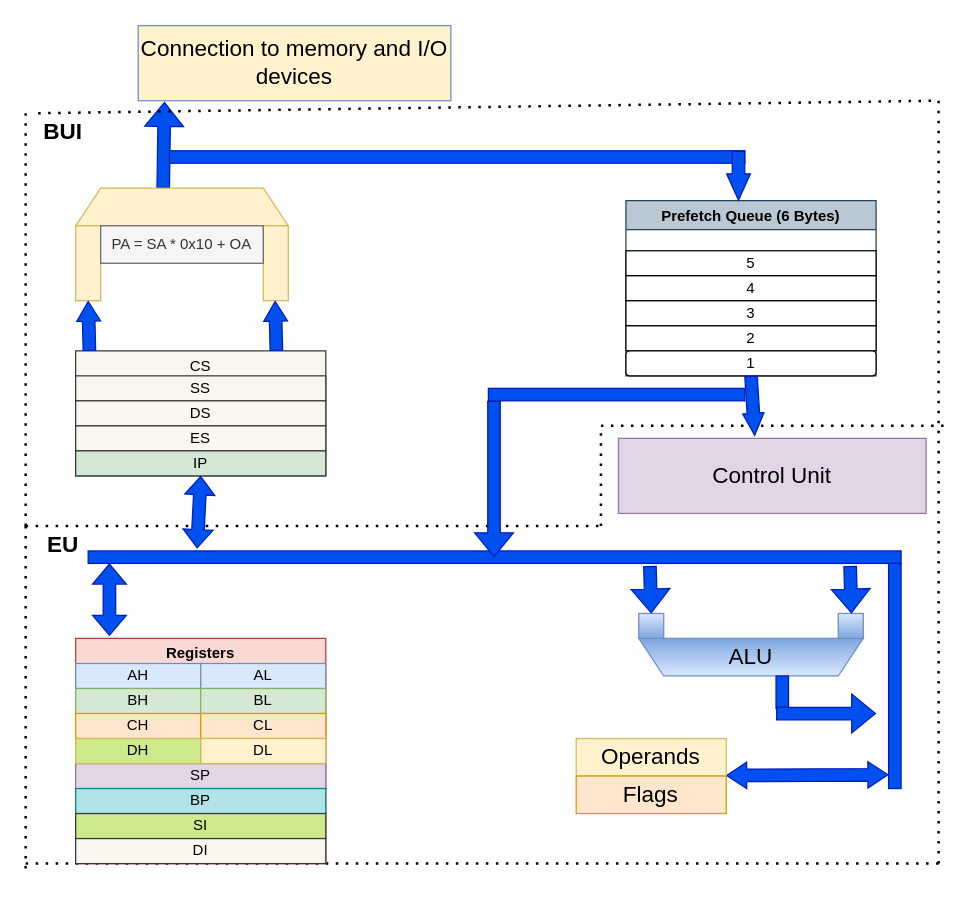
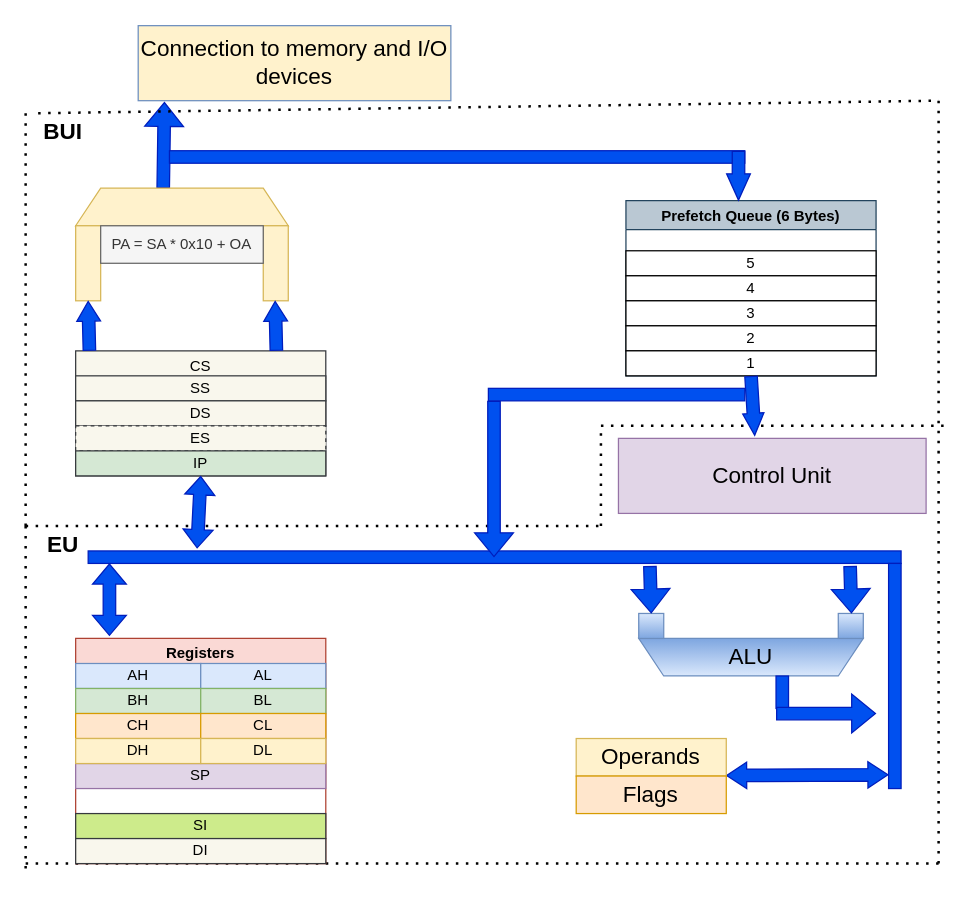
(751, 363) -> (751, 363)
(201, 438) -> (201, 438)
(138, 751) -> (138, 751)
(201, 801) -> none
